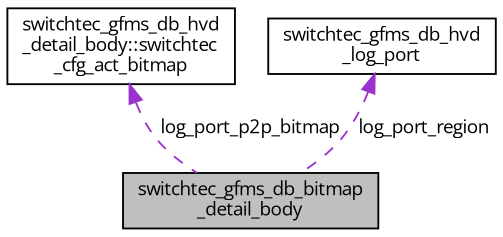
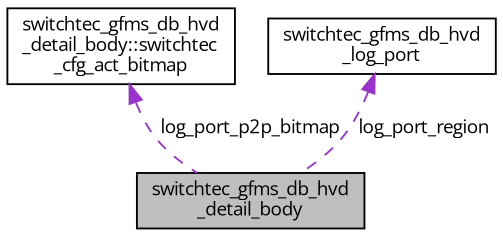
(251, 201) -> (251, 201)
